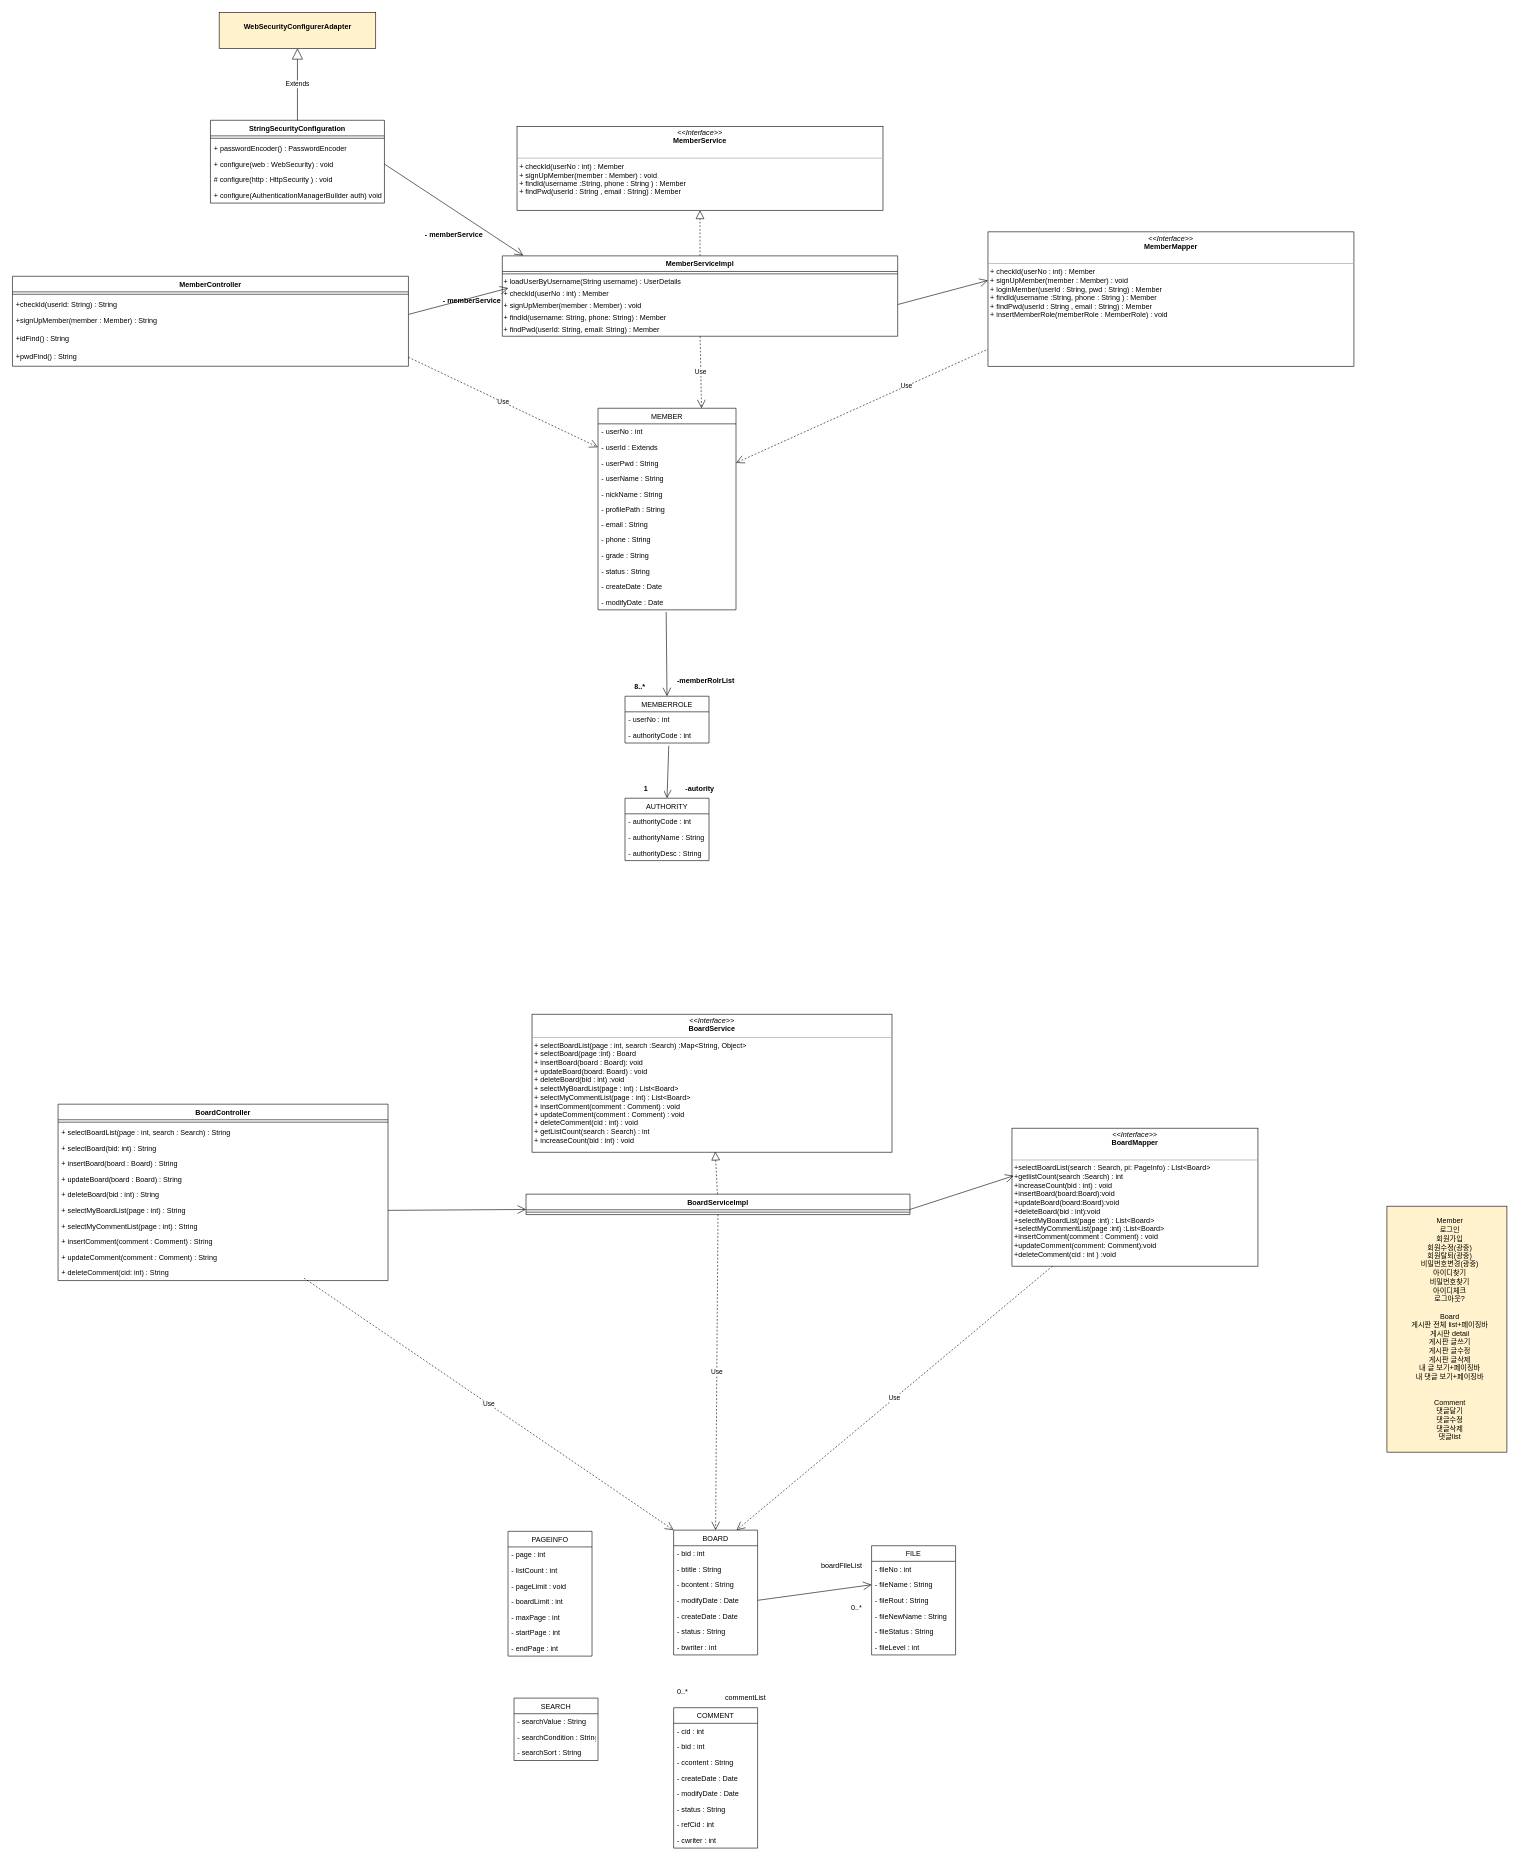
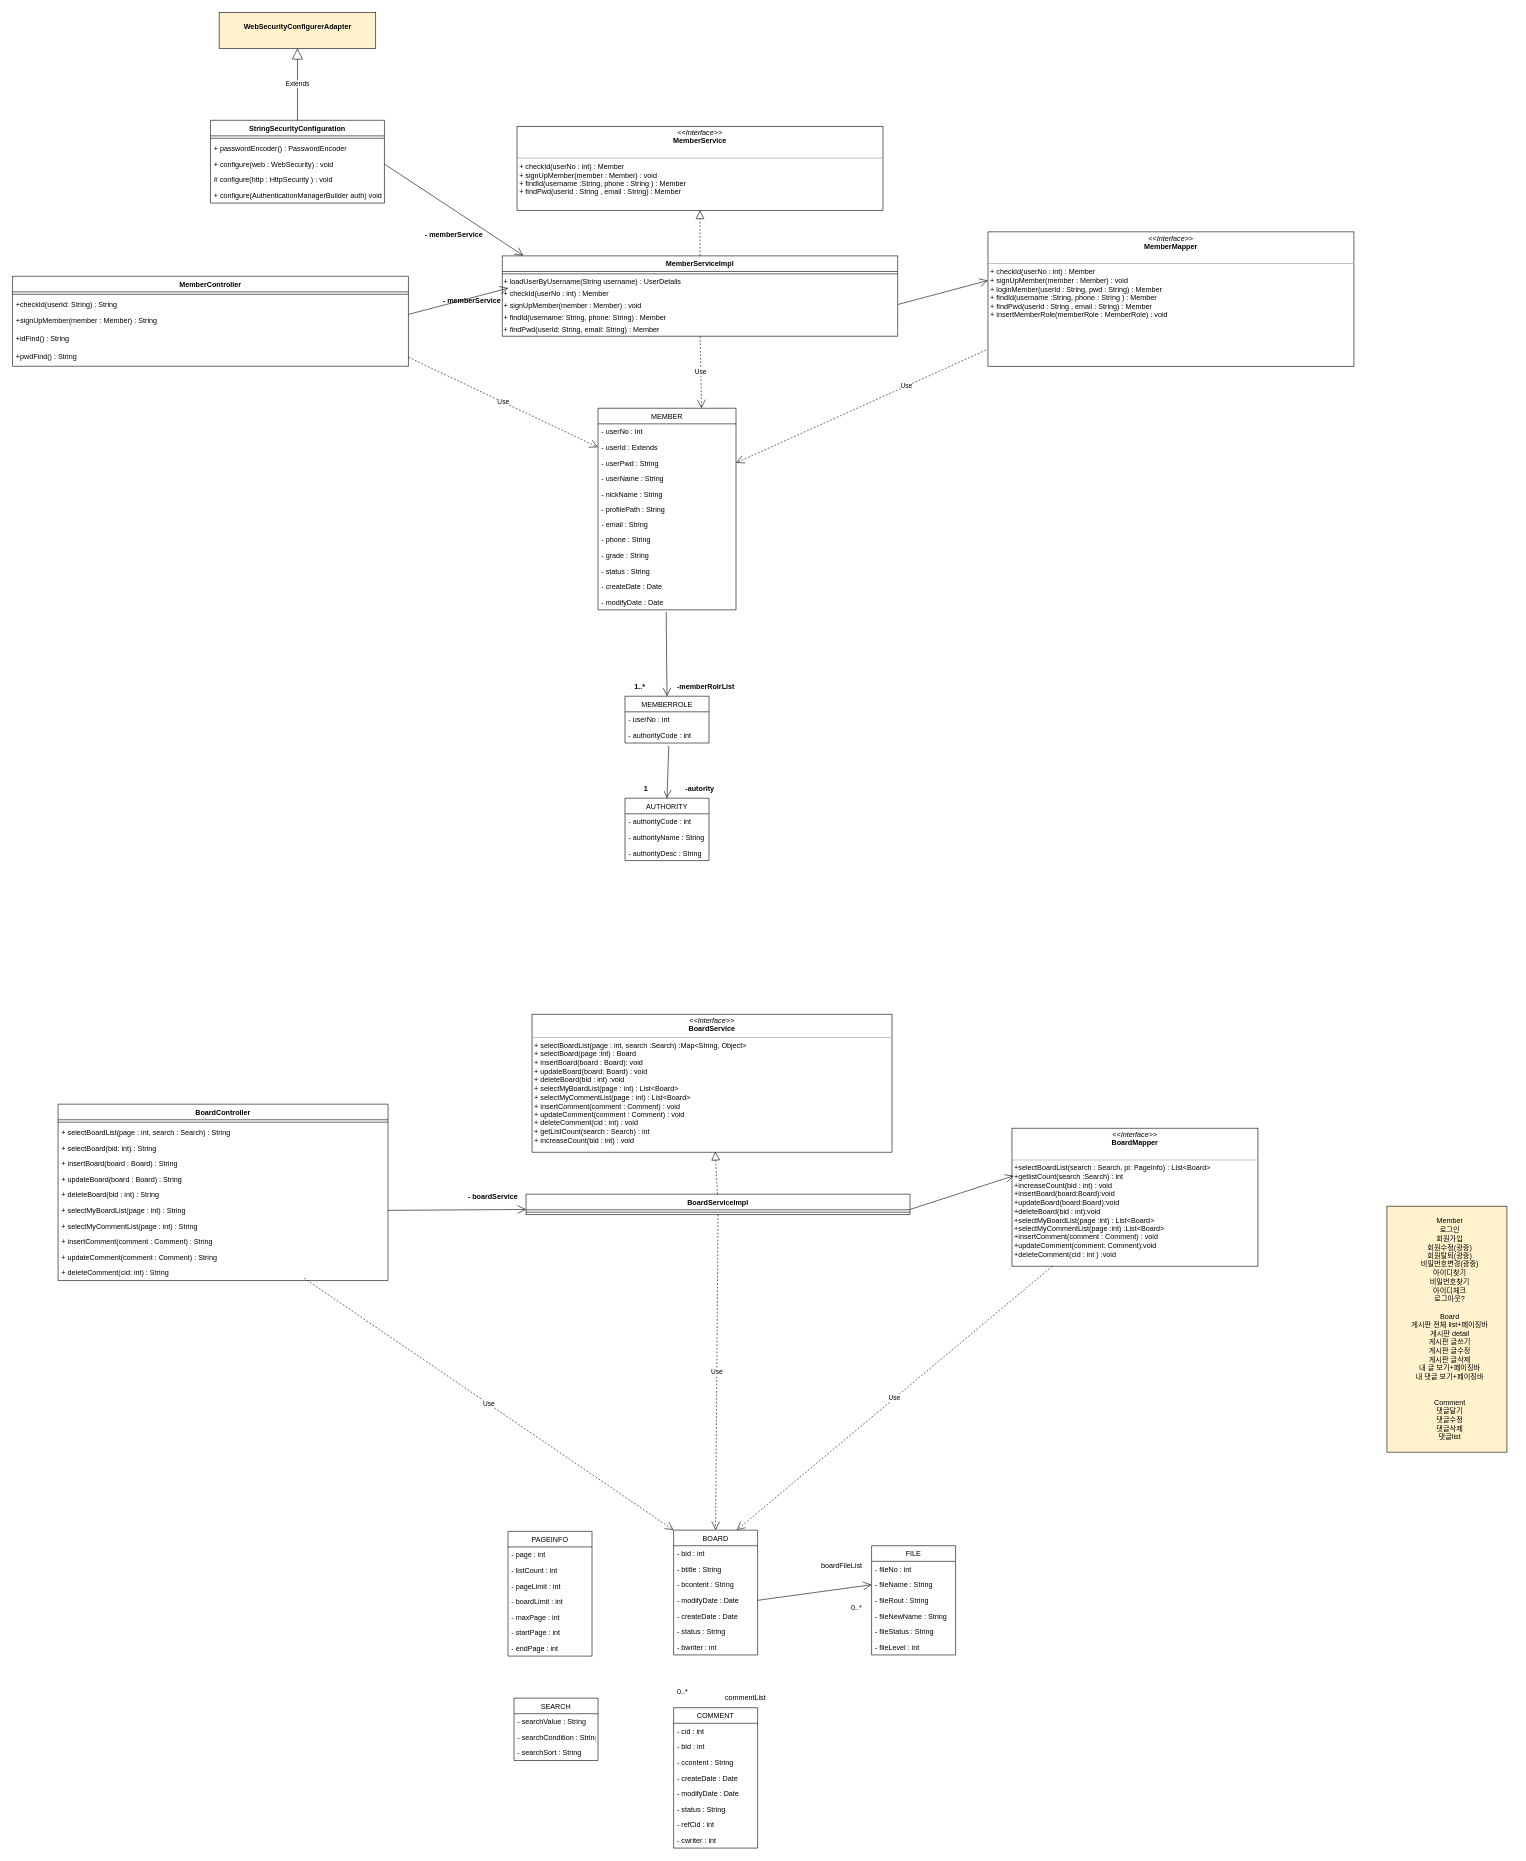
(706, 680) -> (706, 686)
(640, 686) -> (640, 686)
none -> (493, 1196)
(541, 1586) -> (539, 1586)
